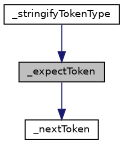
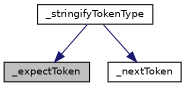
(62, 96) -> (116, 39)
